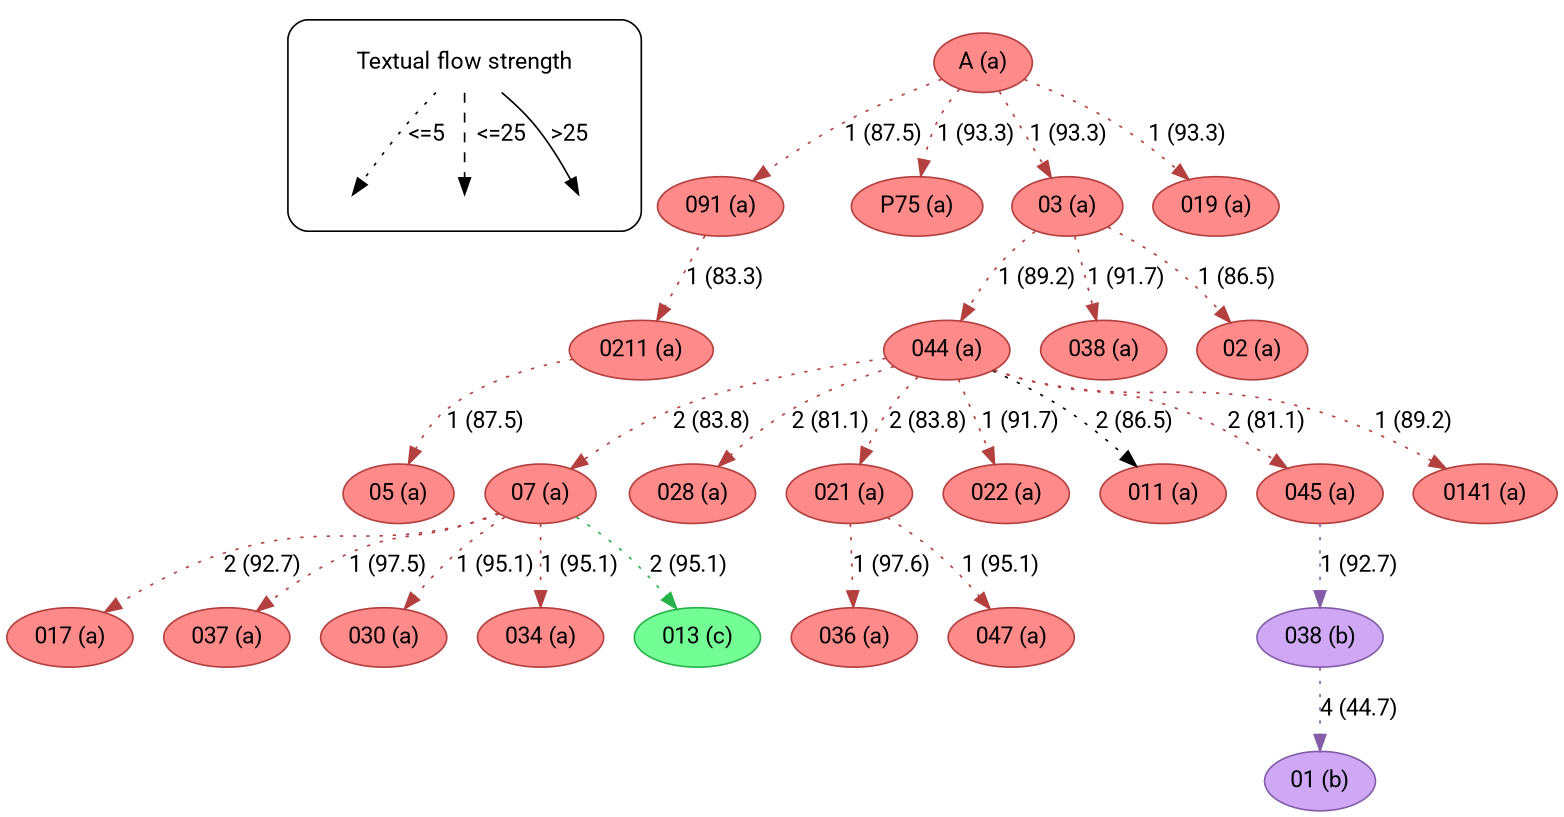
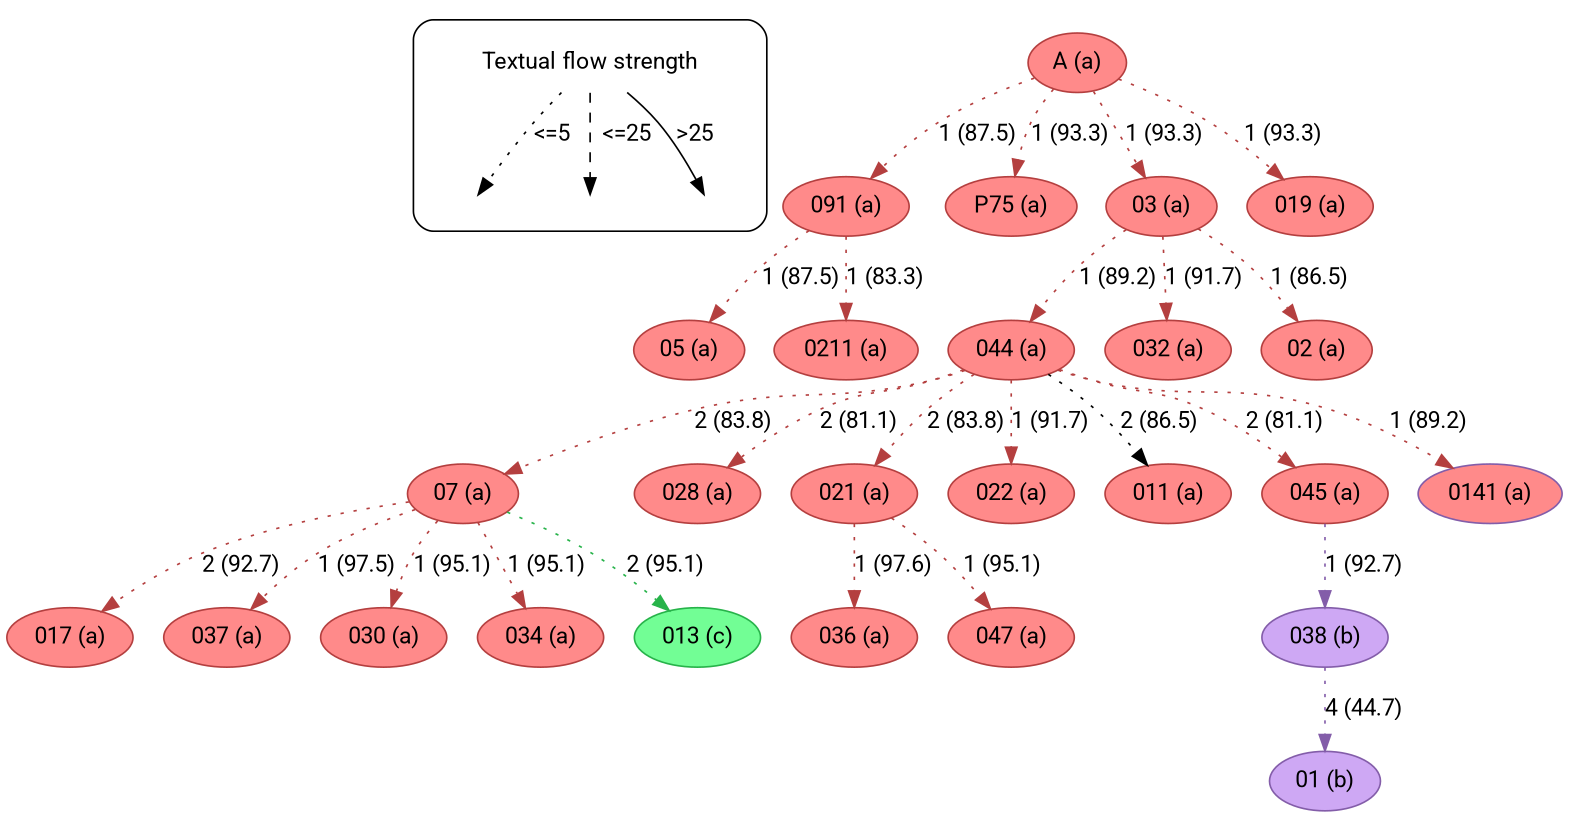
(1104, 350) -> (1168, 350)
(484, 387) -> (762, 266)
(1485, 494) -> (1490, 494)
